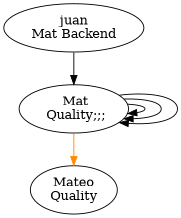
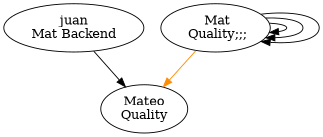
(74, 64) -> (107, 66)
